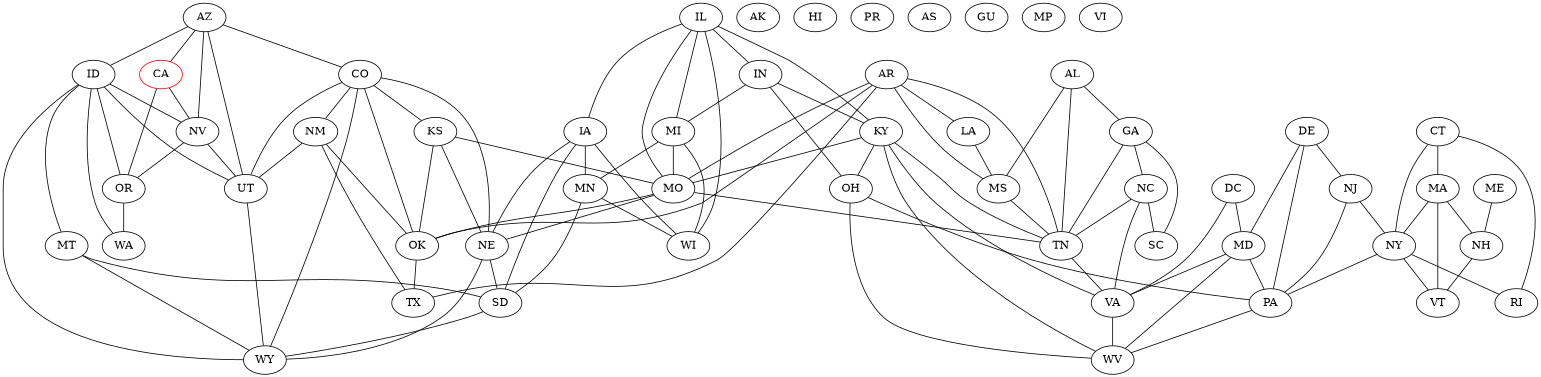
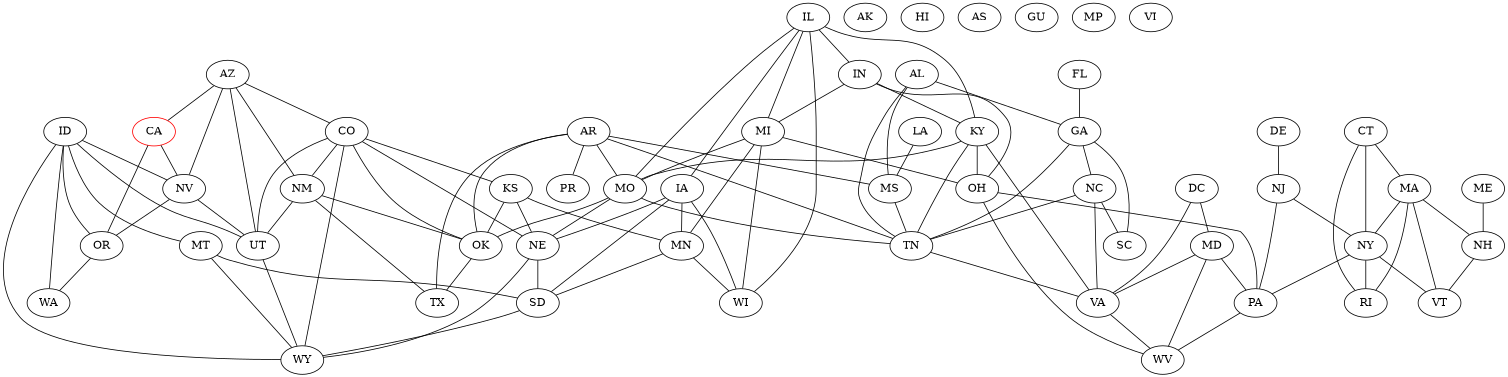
(149, 46) -> (265, 132)
none -> (1080, 75)
(928, 103) -> (578, 160)
none -> (853, 156)
(554, 160) -> (590, 220)
(1275, 189) -> none
(1289, 217) -> none
none -> (1398, 249)
(968, 269) -> none
